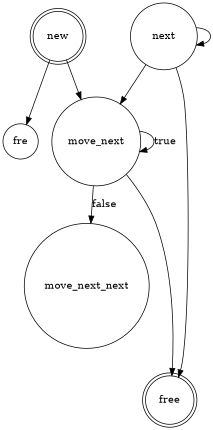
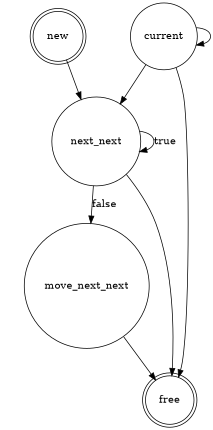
(164, 36) -> (164, 36)
(21, 141) -> none
(96, 141) -> (96, 141)
none -> (137, 355)
